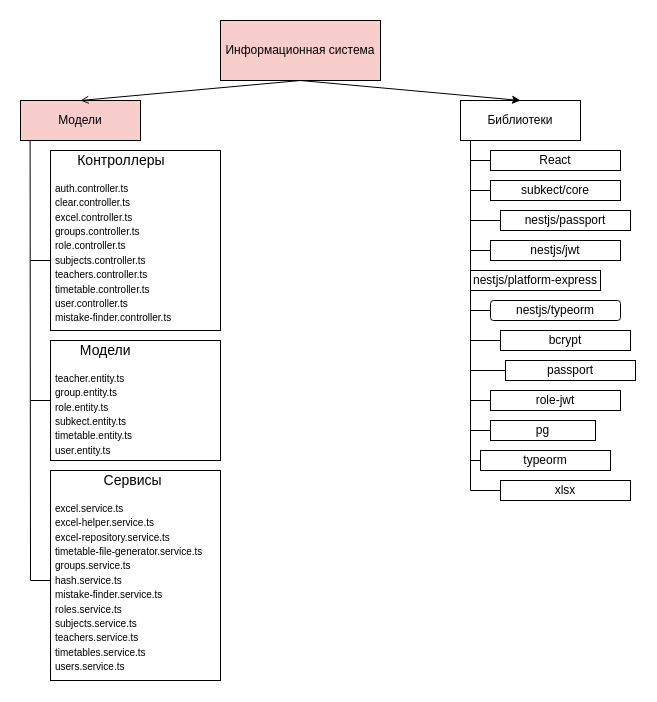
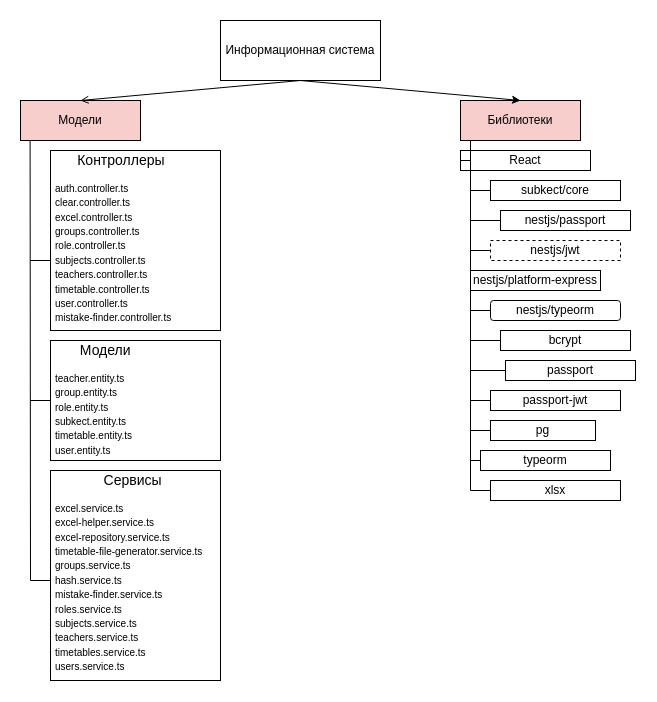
(301, 51) -> (301, 51)
(521, 121) -> (521, 121)
(556, 161) -> (526, 161)
(556, 251) -> (556, 251)
(556, 401) -> (556, 401)
(566, 491) -> (556, 491)
